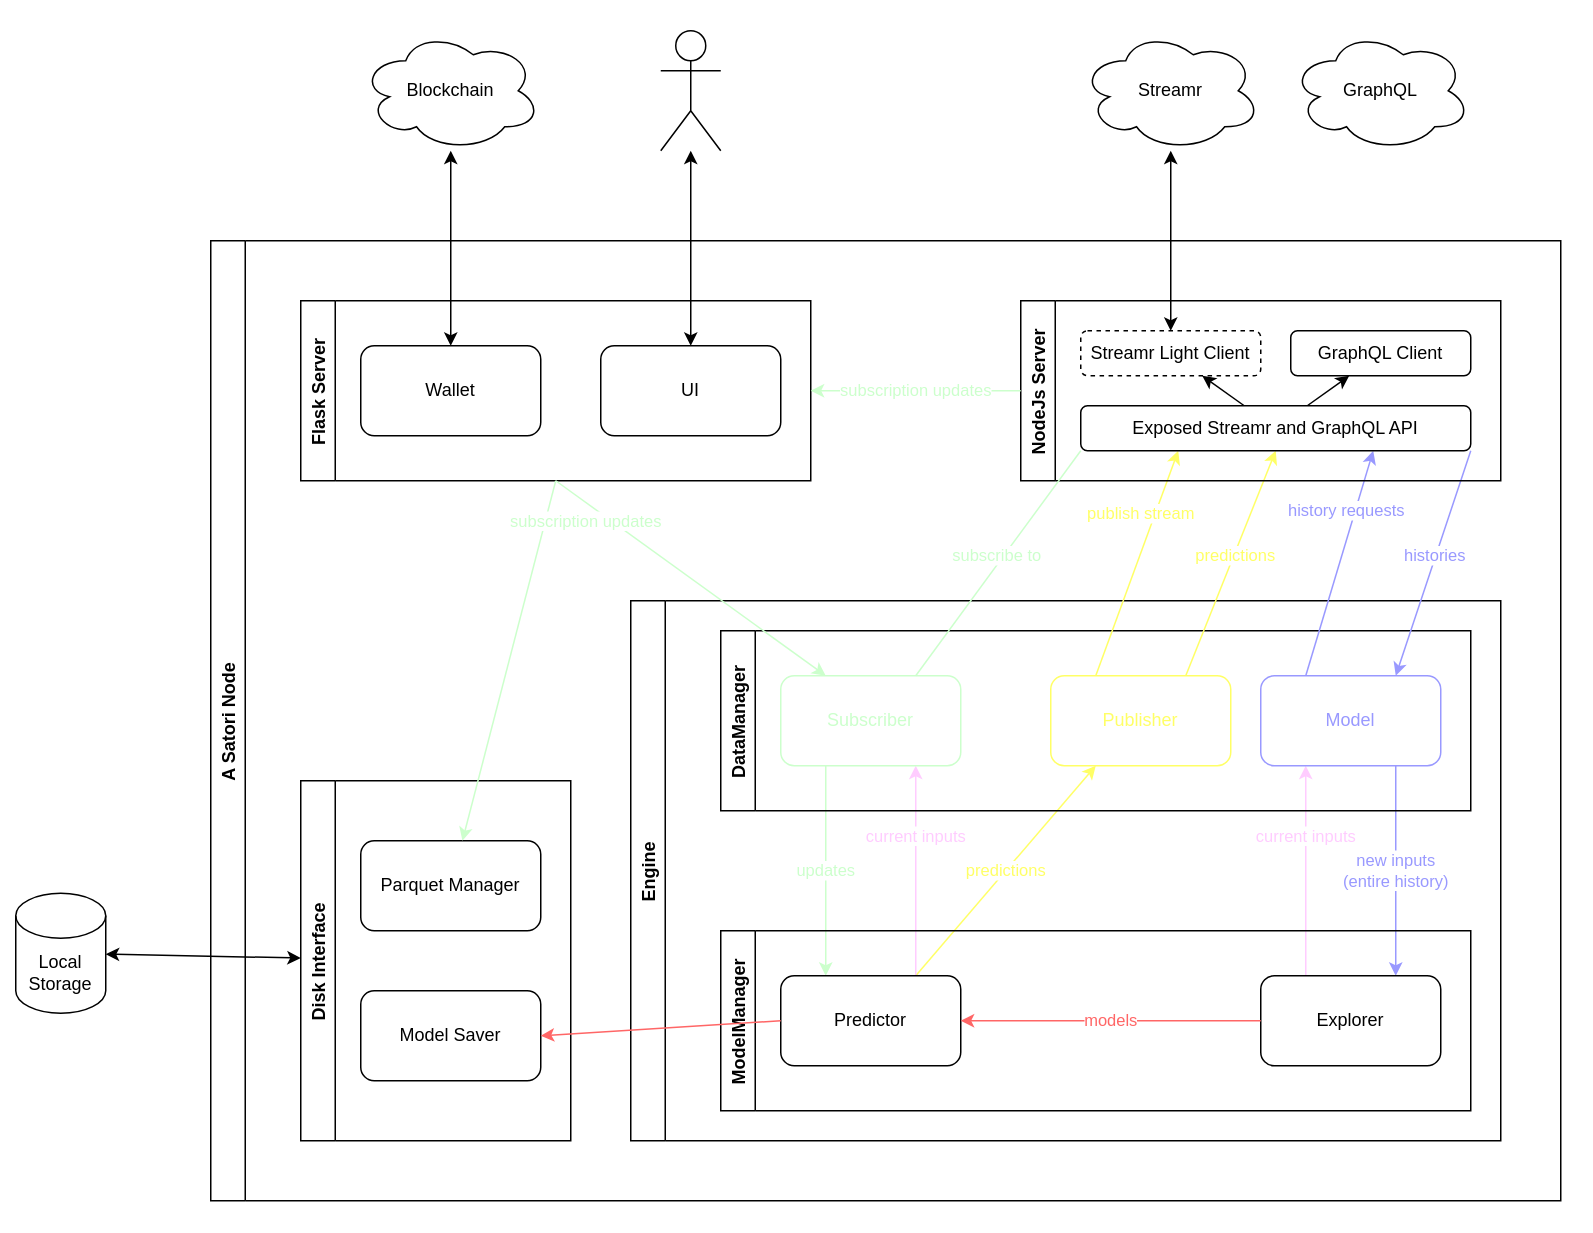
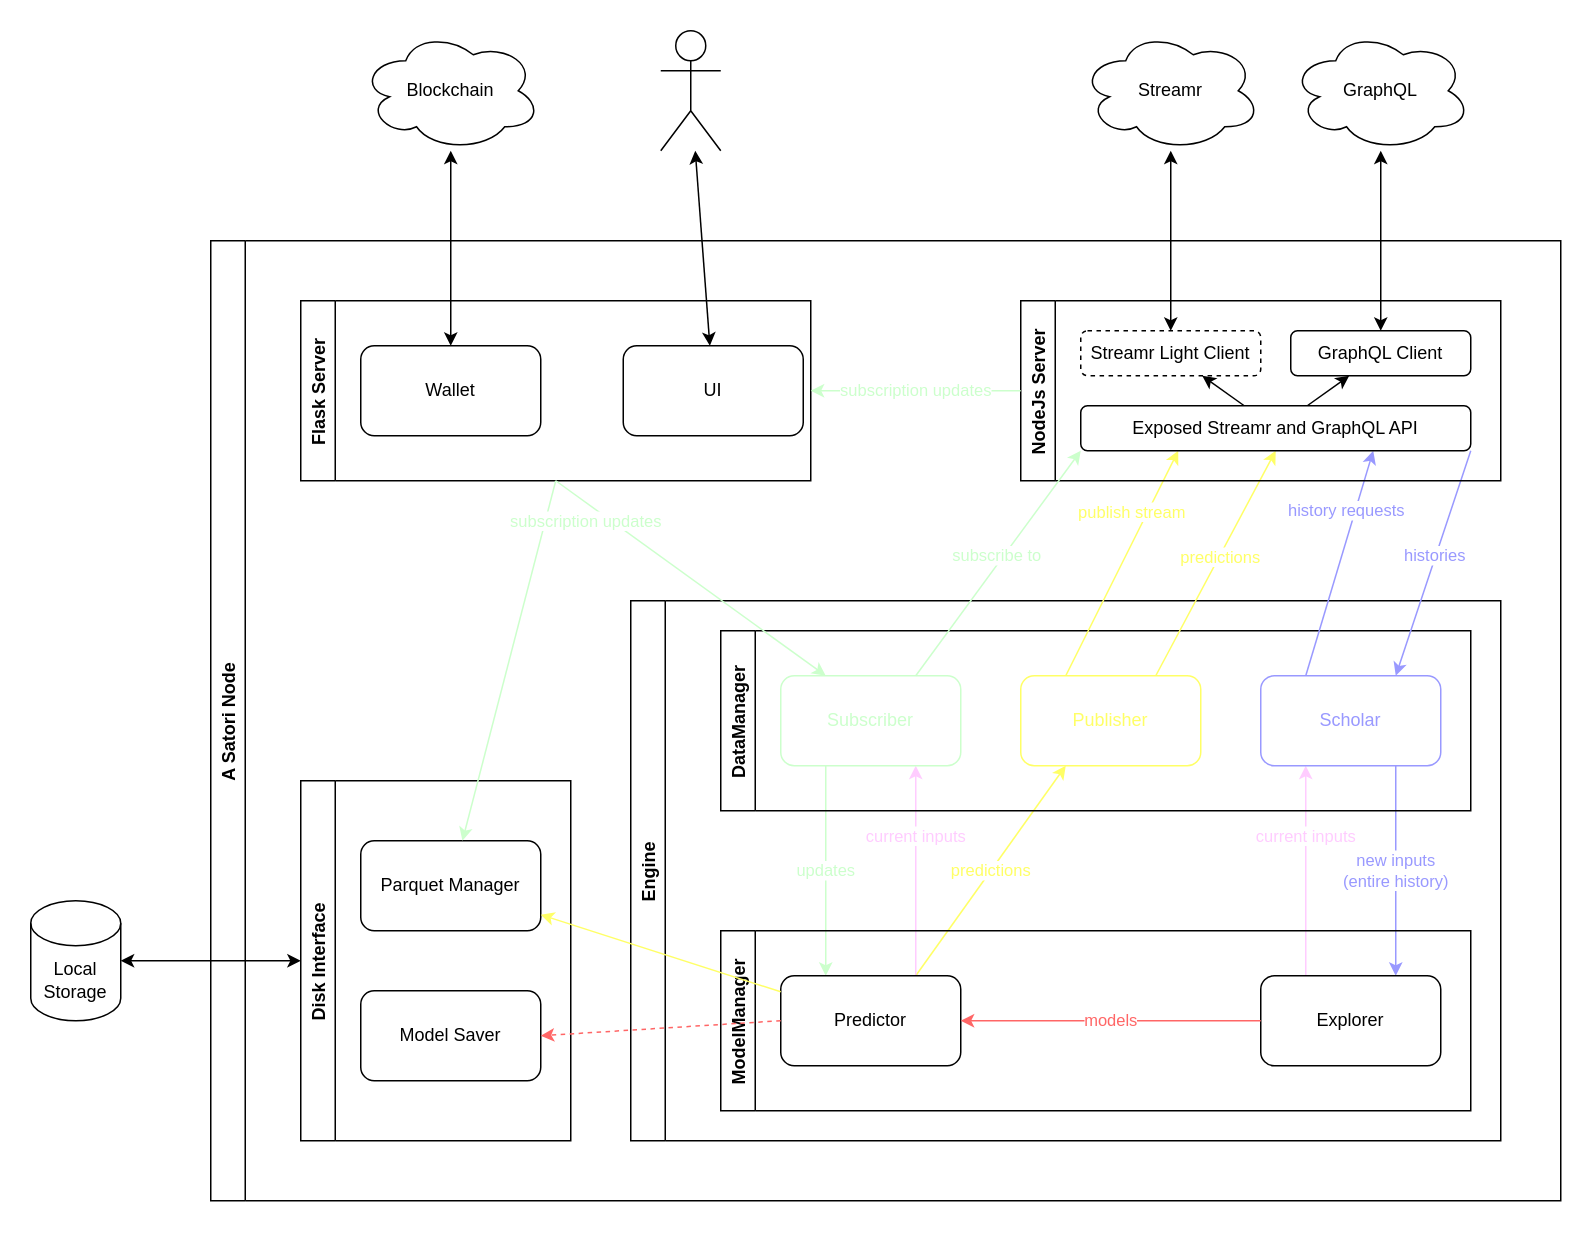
none -> (1381, 243)
(691, 391) -> (713, 391)
(1077, 456) -> (1074, 460)
(1141, 721) -> (1111, 721)
(1351, 721) -> (1351, 721)
(61, 953) -> (76, 961)
none -> (665, 955)
(667, 1028) -> (667, 1028)
